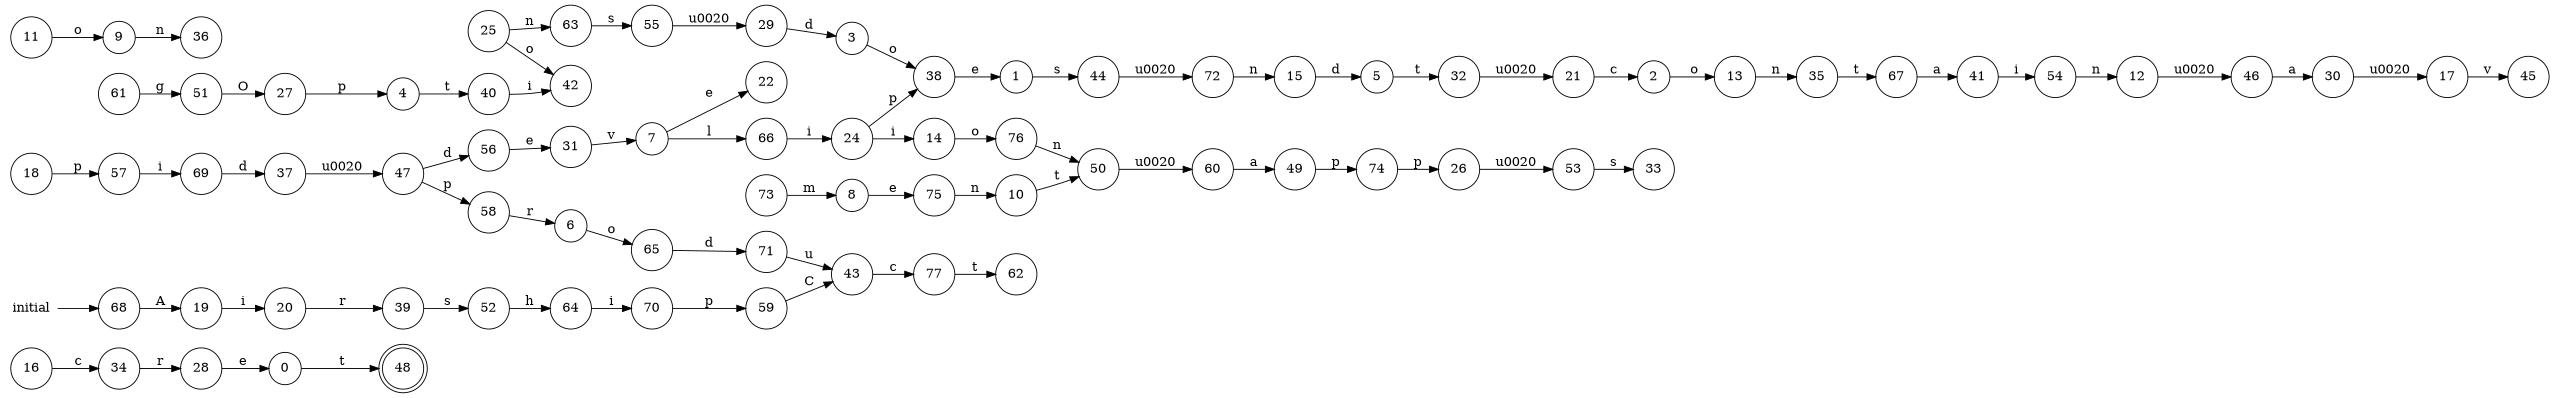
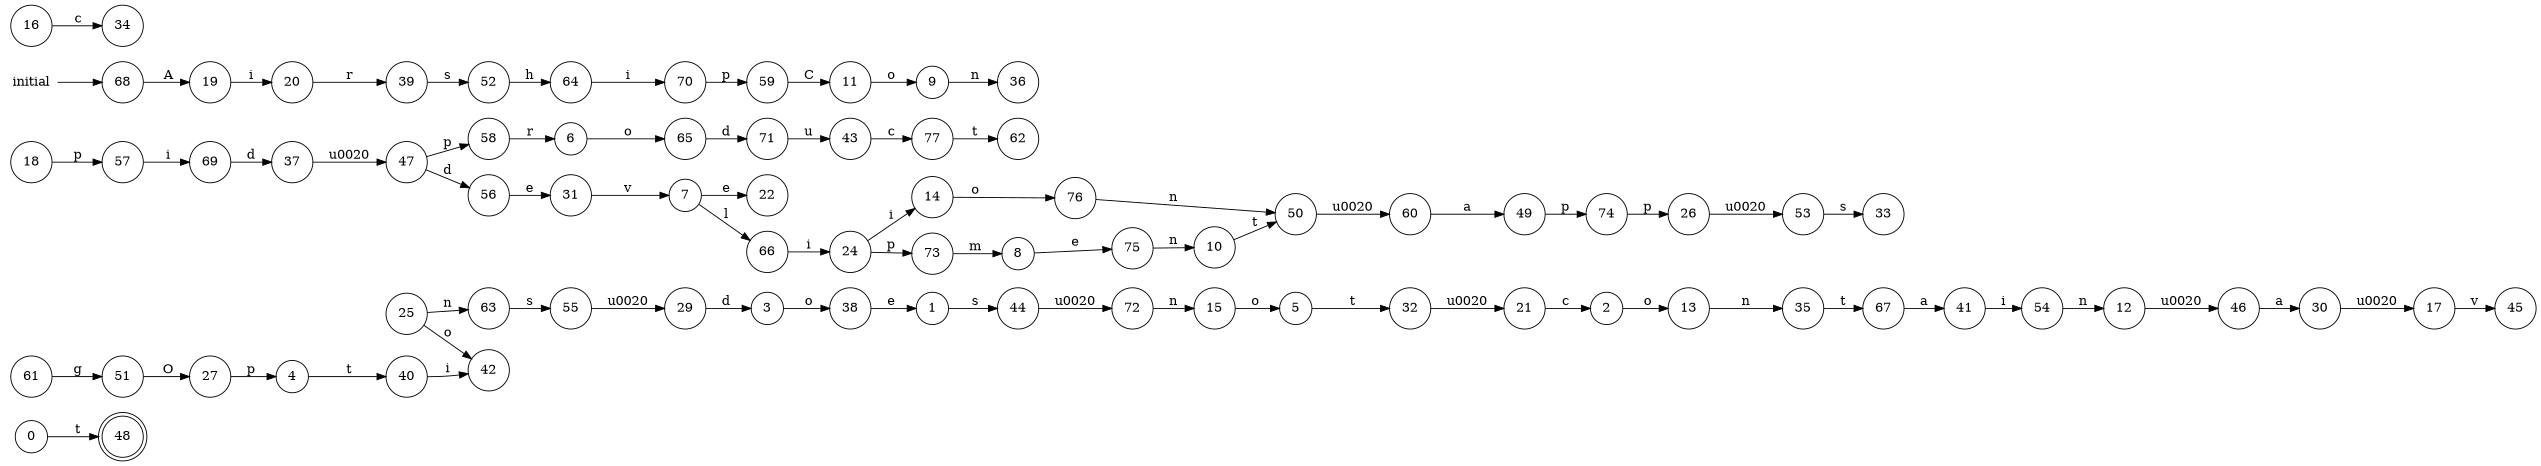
(1336, 70) -> (1255, 302)
(889, 111) -> (887, 253)
(805, 293) -> (804, 82)
(201, 369) -> none
